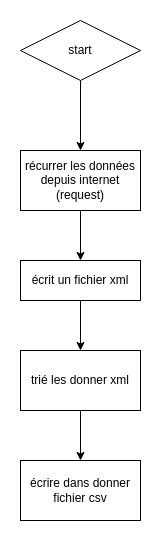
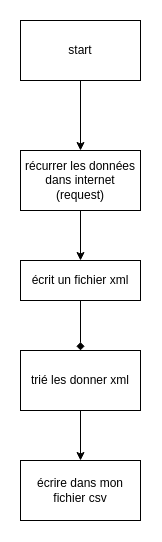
(81, 51) -> (81, 51)
(81, 181) -> (81, 181)
(81, 342) -> (81, 342)
(81, 491) -> (81, 491)
